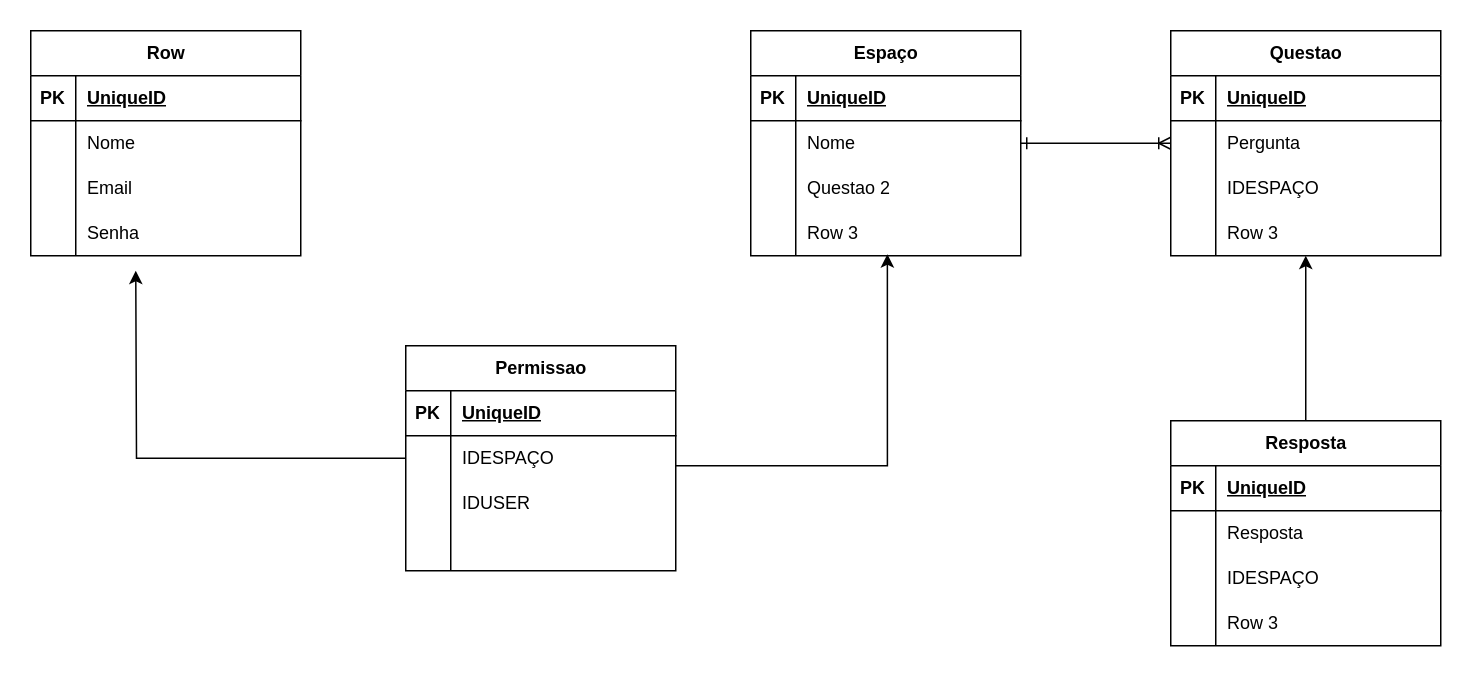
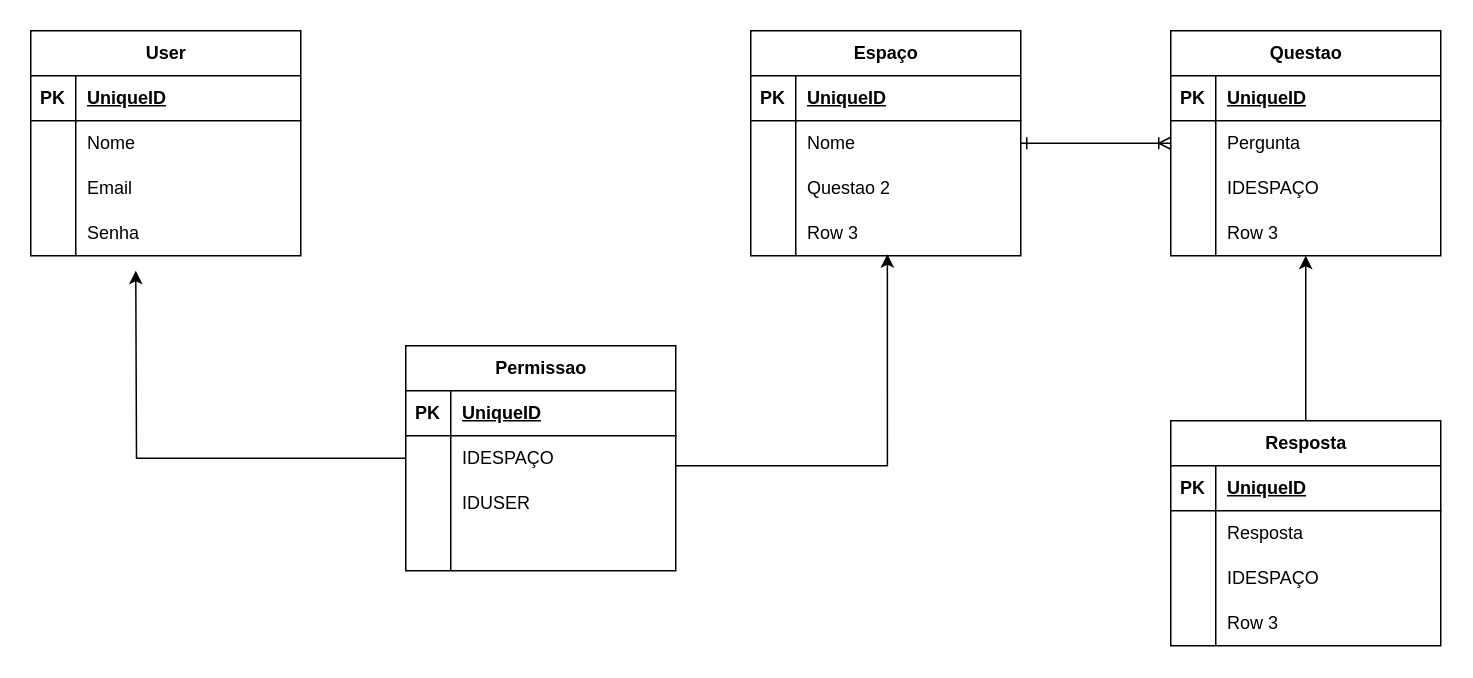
(167, 53) -> (167, 53)
